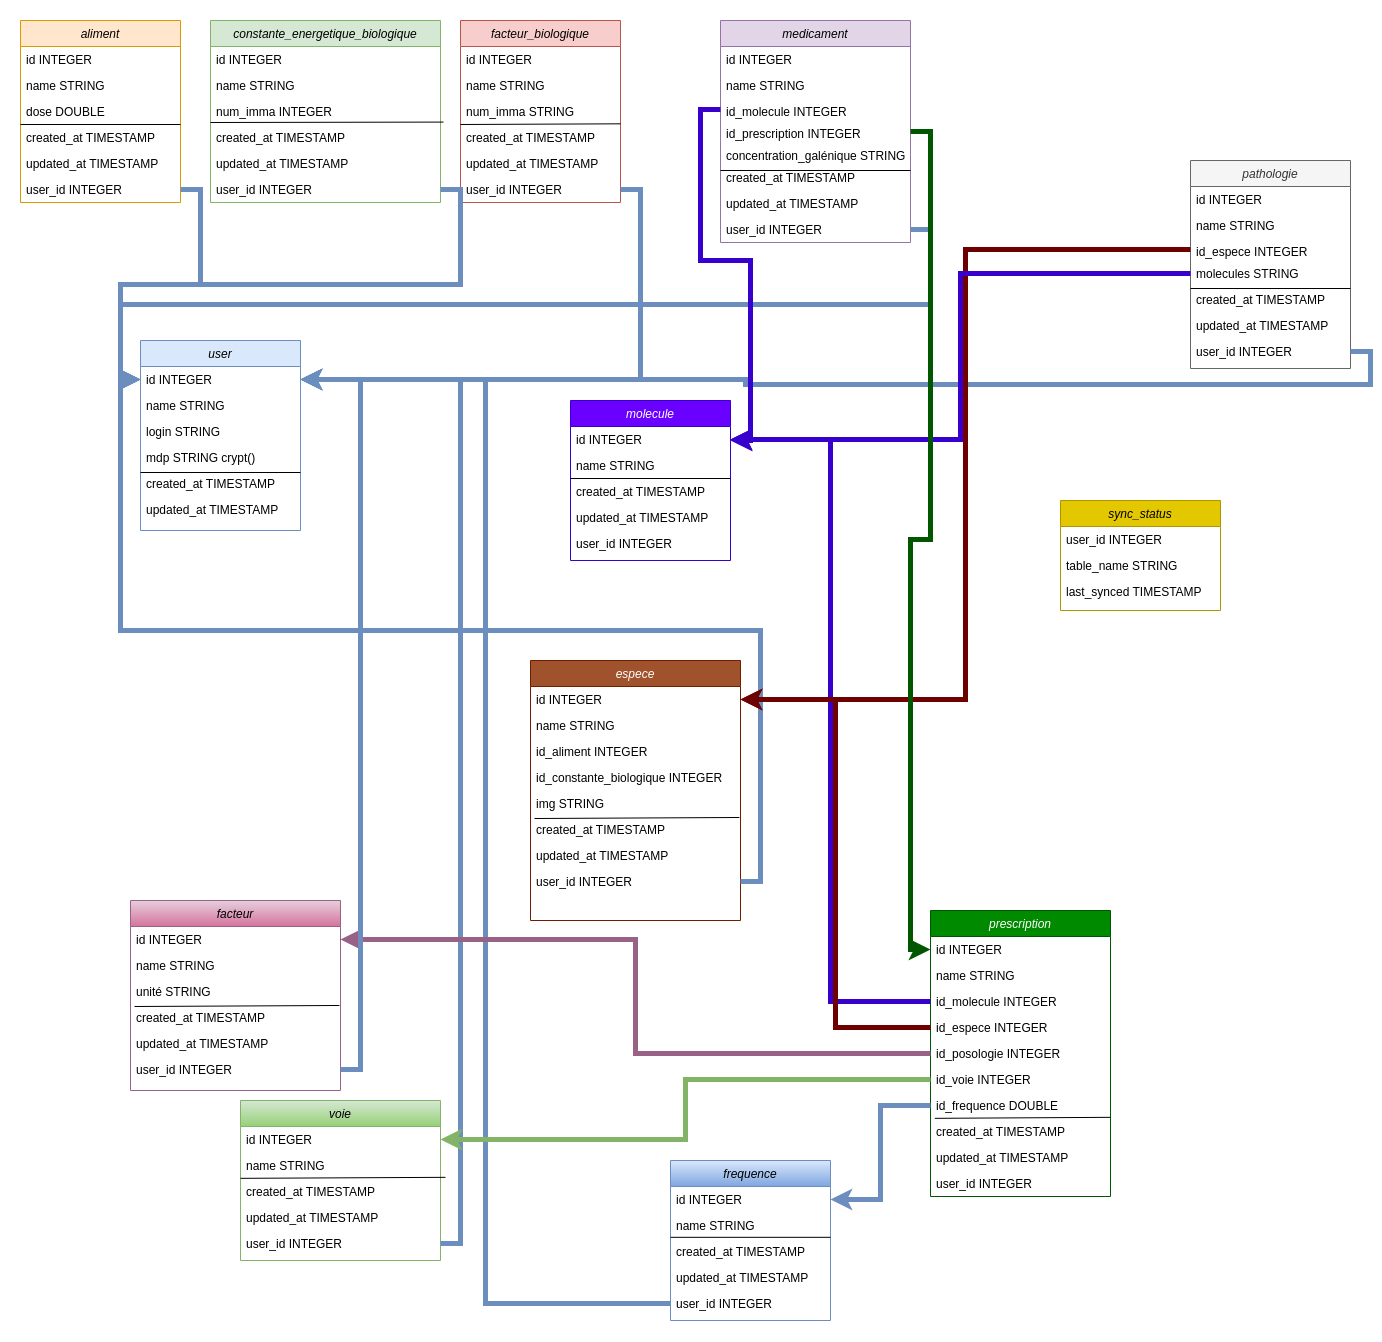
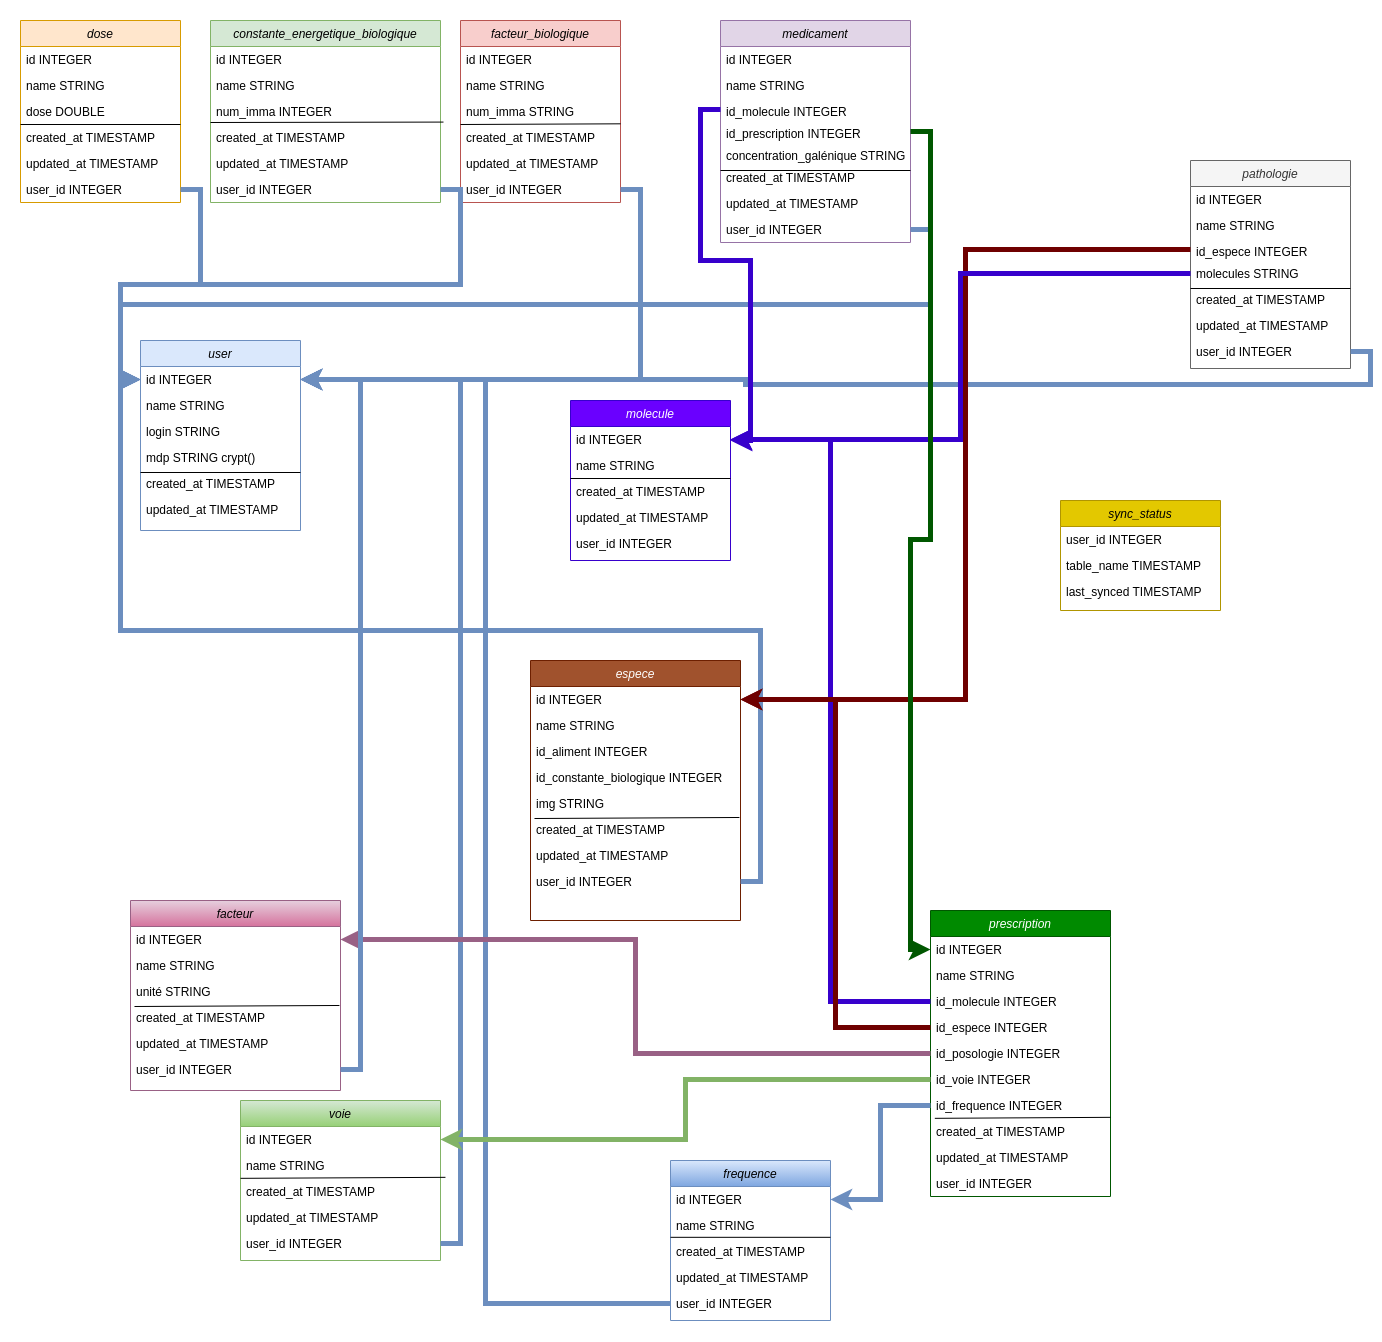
(100, 34) -> (100, 34)
(1120, 566) -> (1130, 566)
(997, 1106) -> (1000, 1106)
